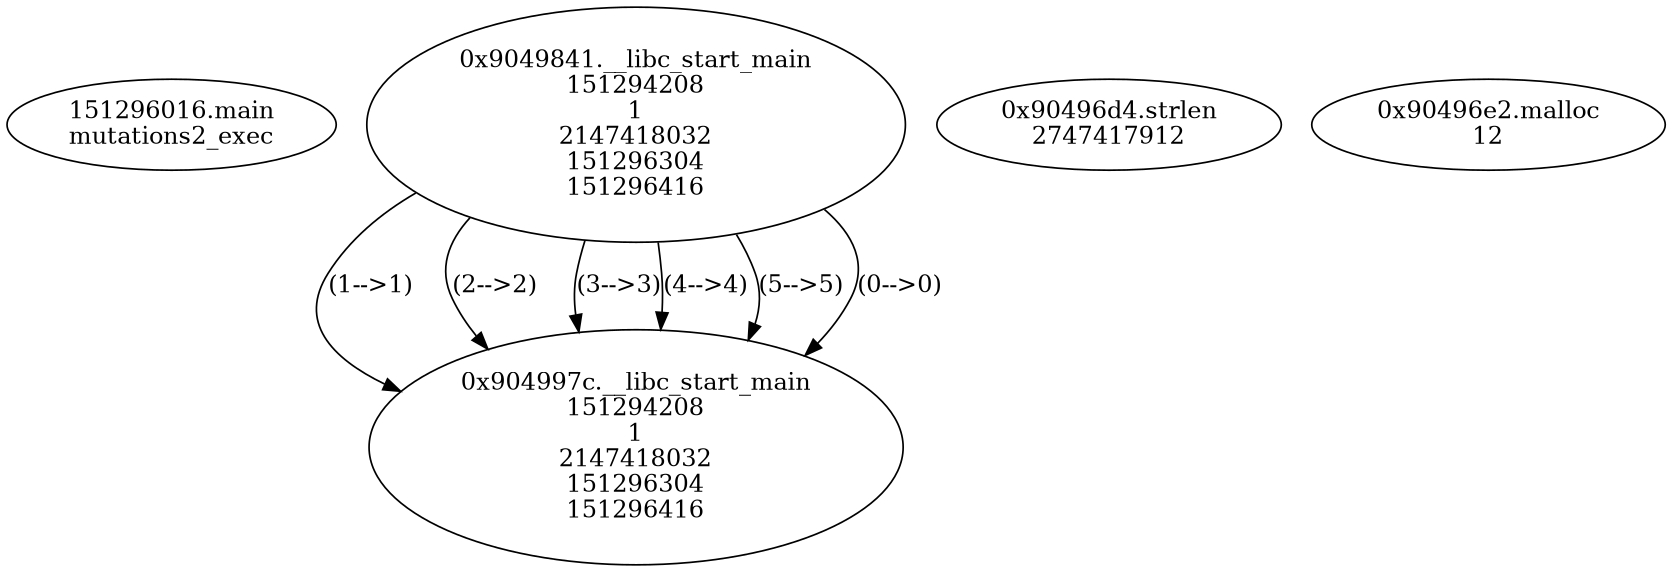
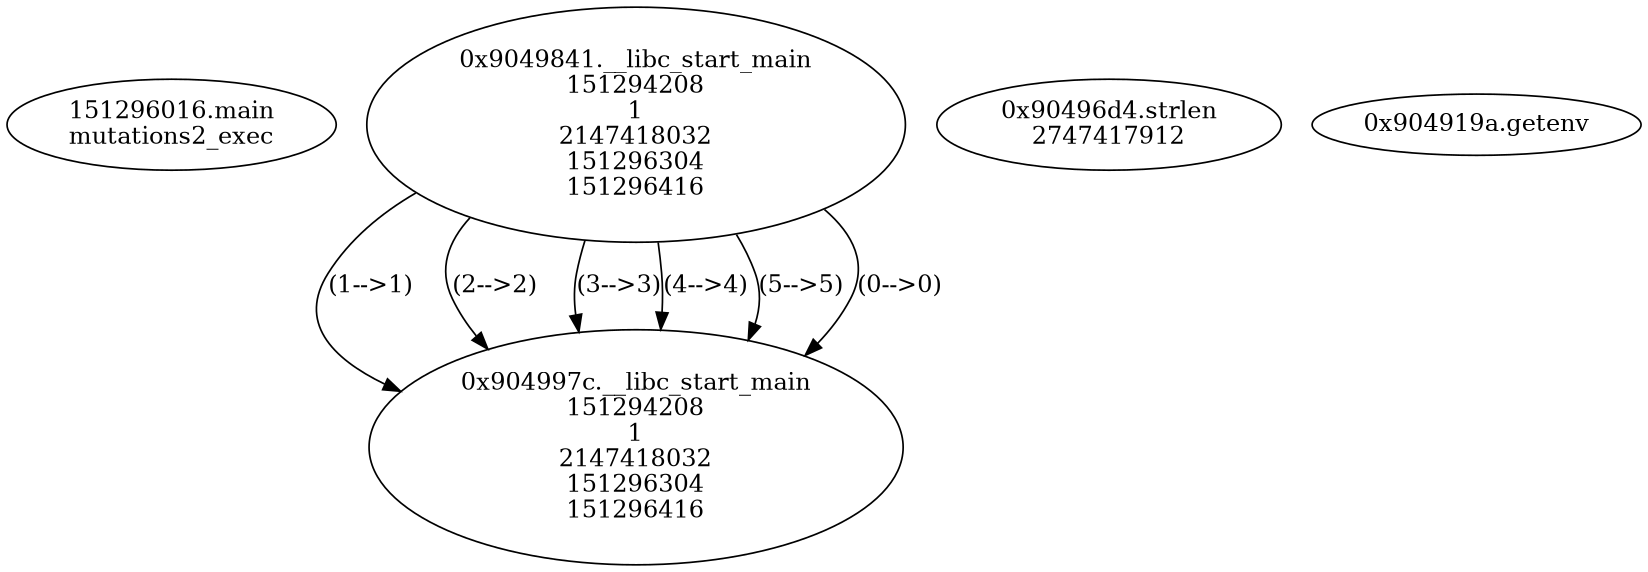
none -> (1477, 125)
(1488, 125) -> none
